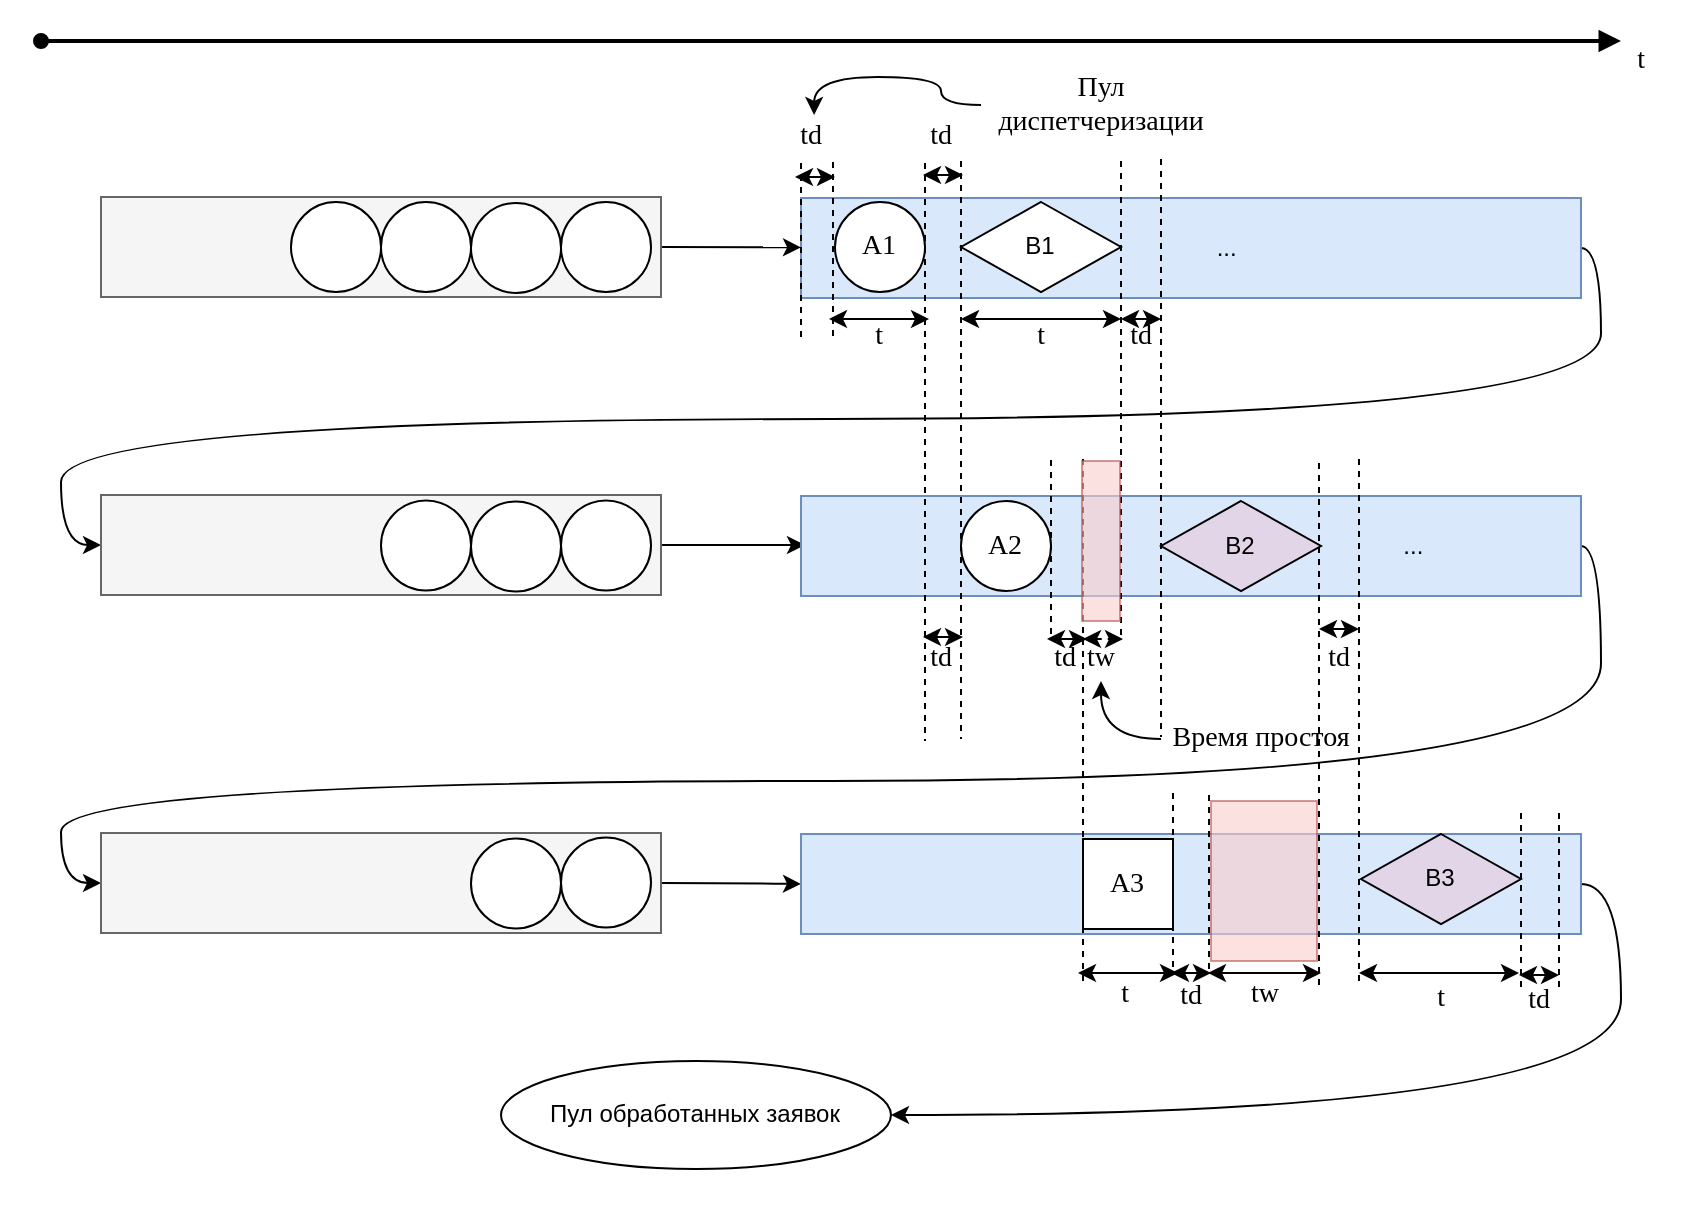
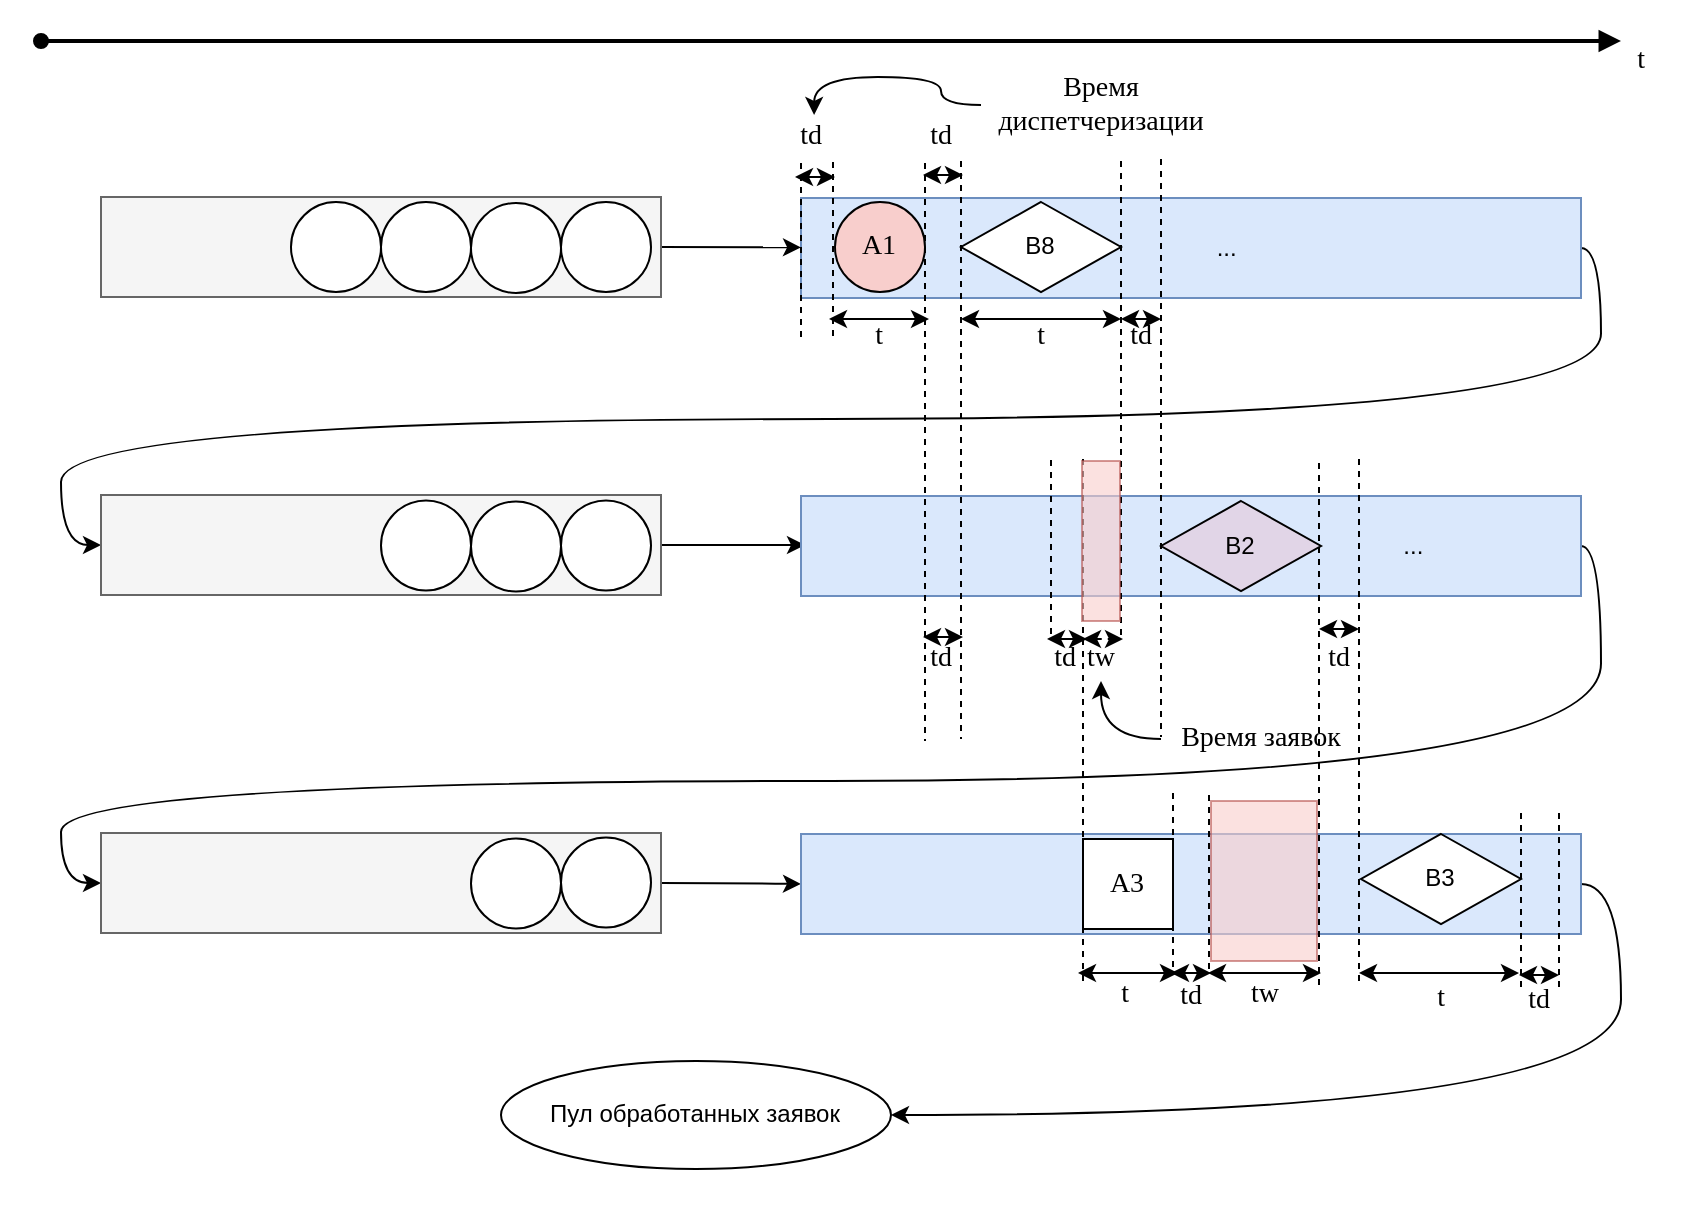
(1102, 105) -> (1102, 105)
(880, 247) -> (880, 247)
(1041, 247) -> (1041, 247)
(1006, 546) -> none
(1262, 739) -> (1262, 739)
(1441, 879) -> (1441, 879)
